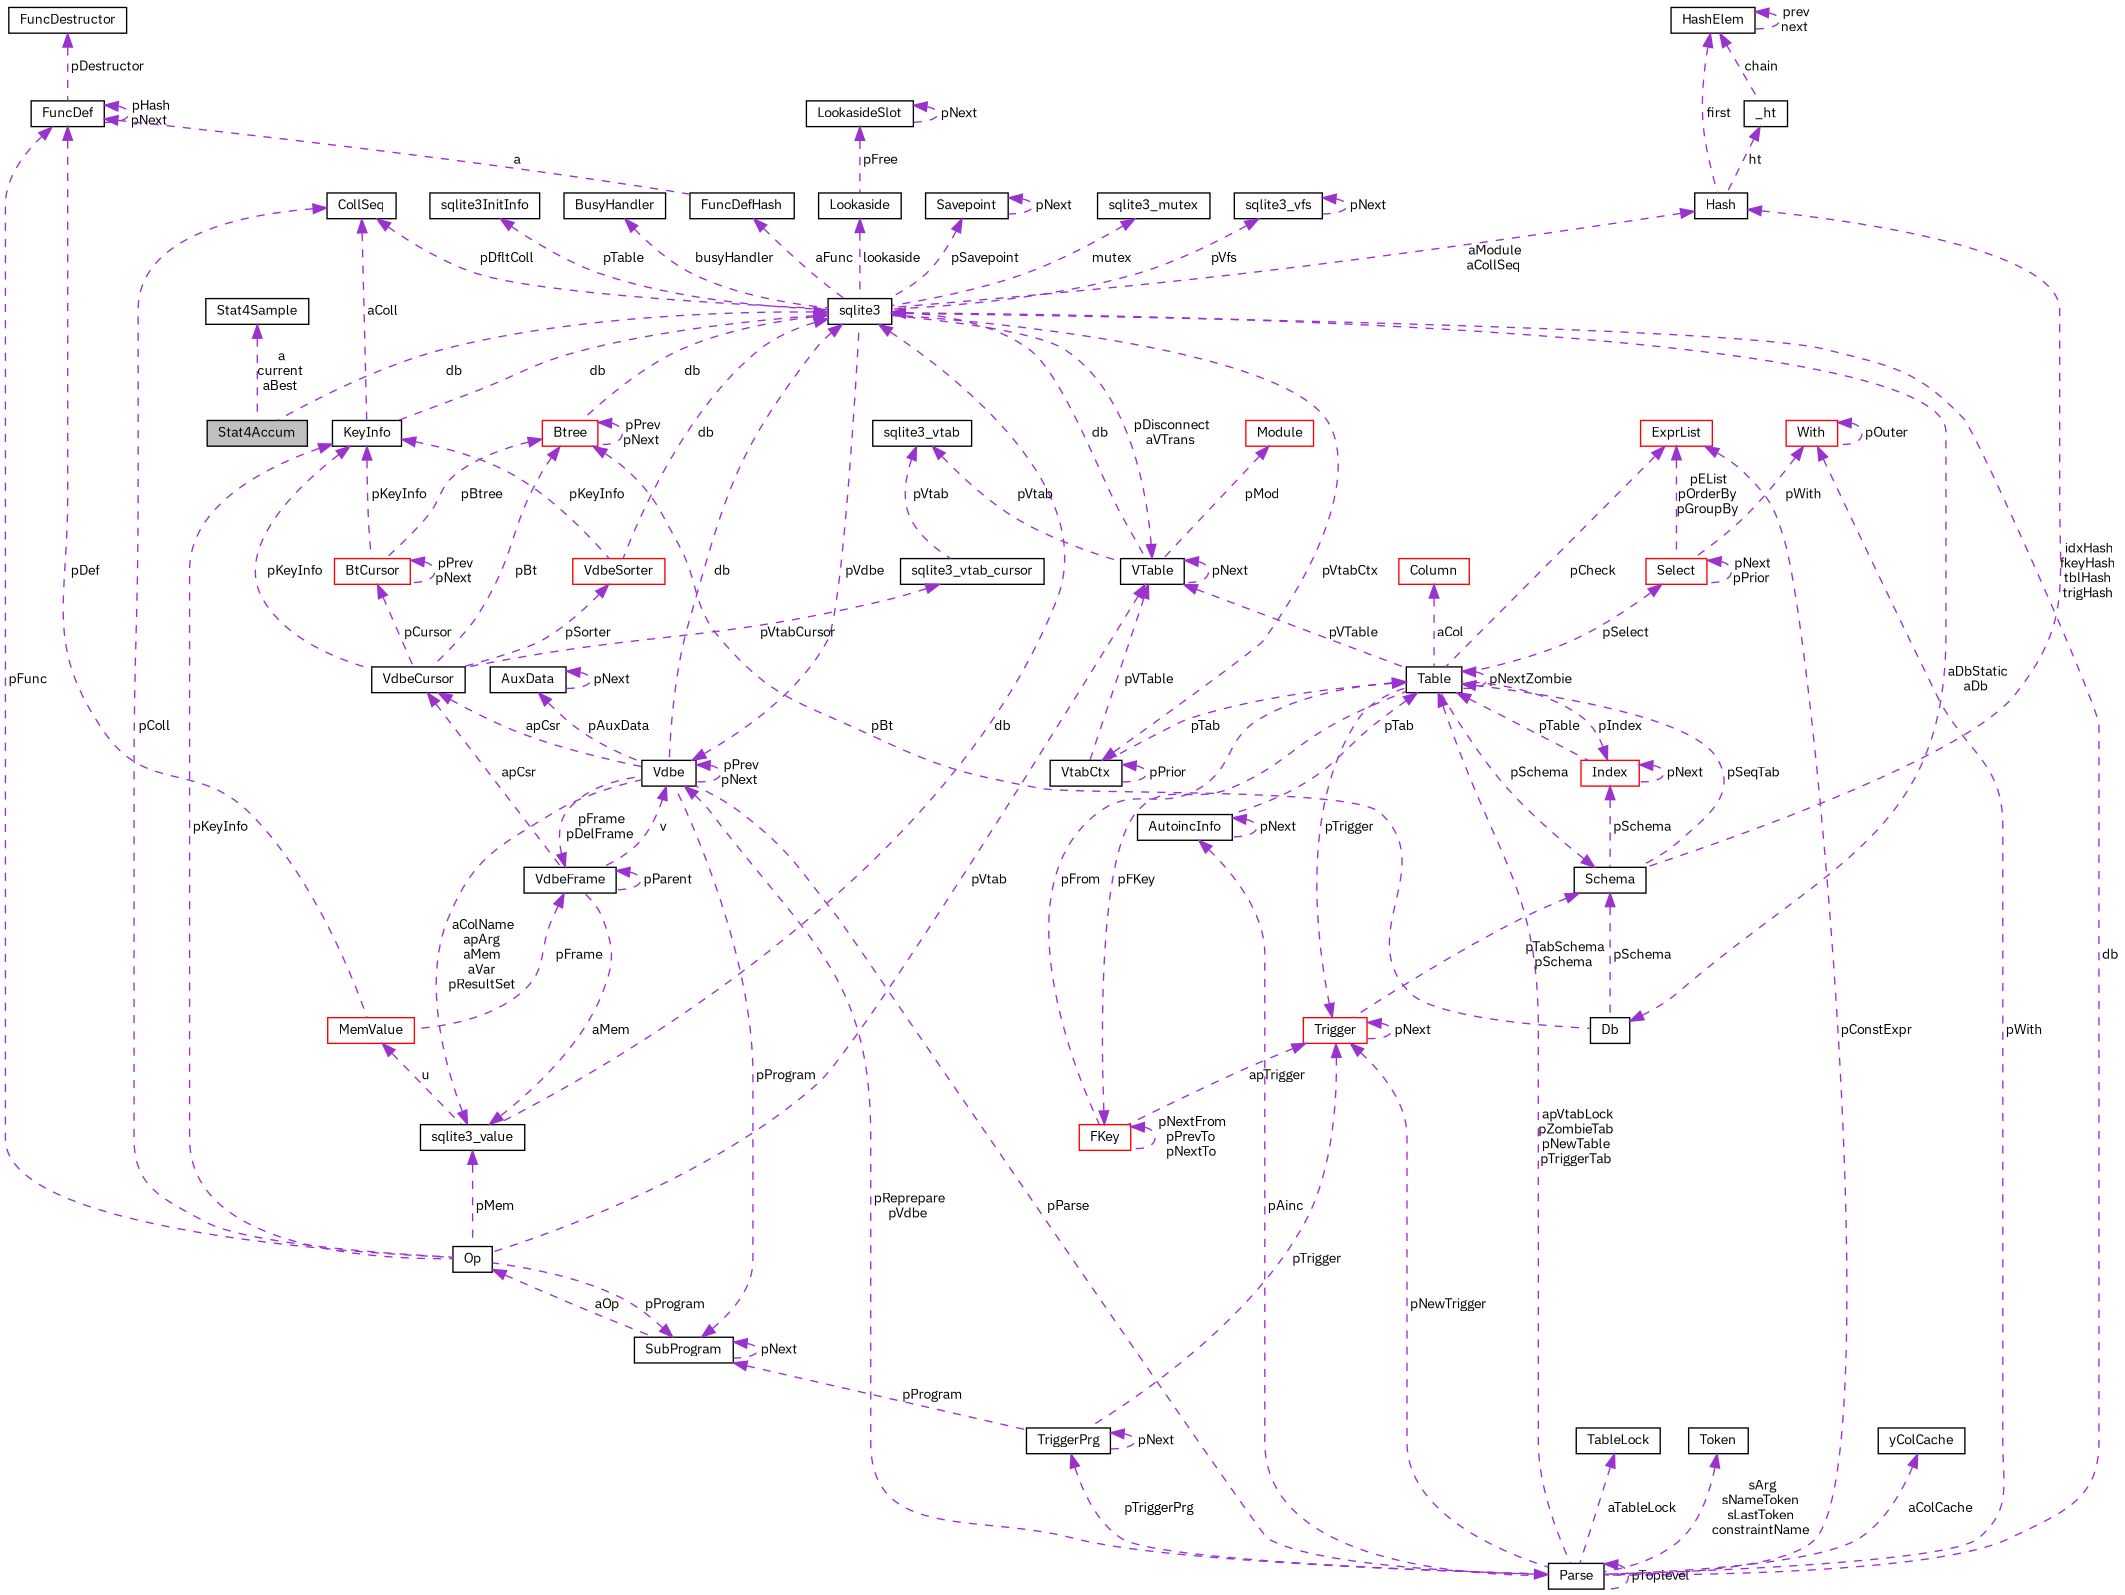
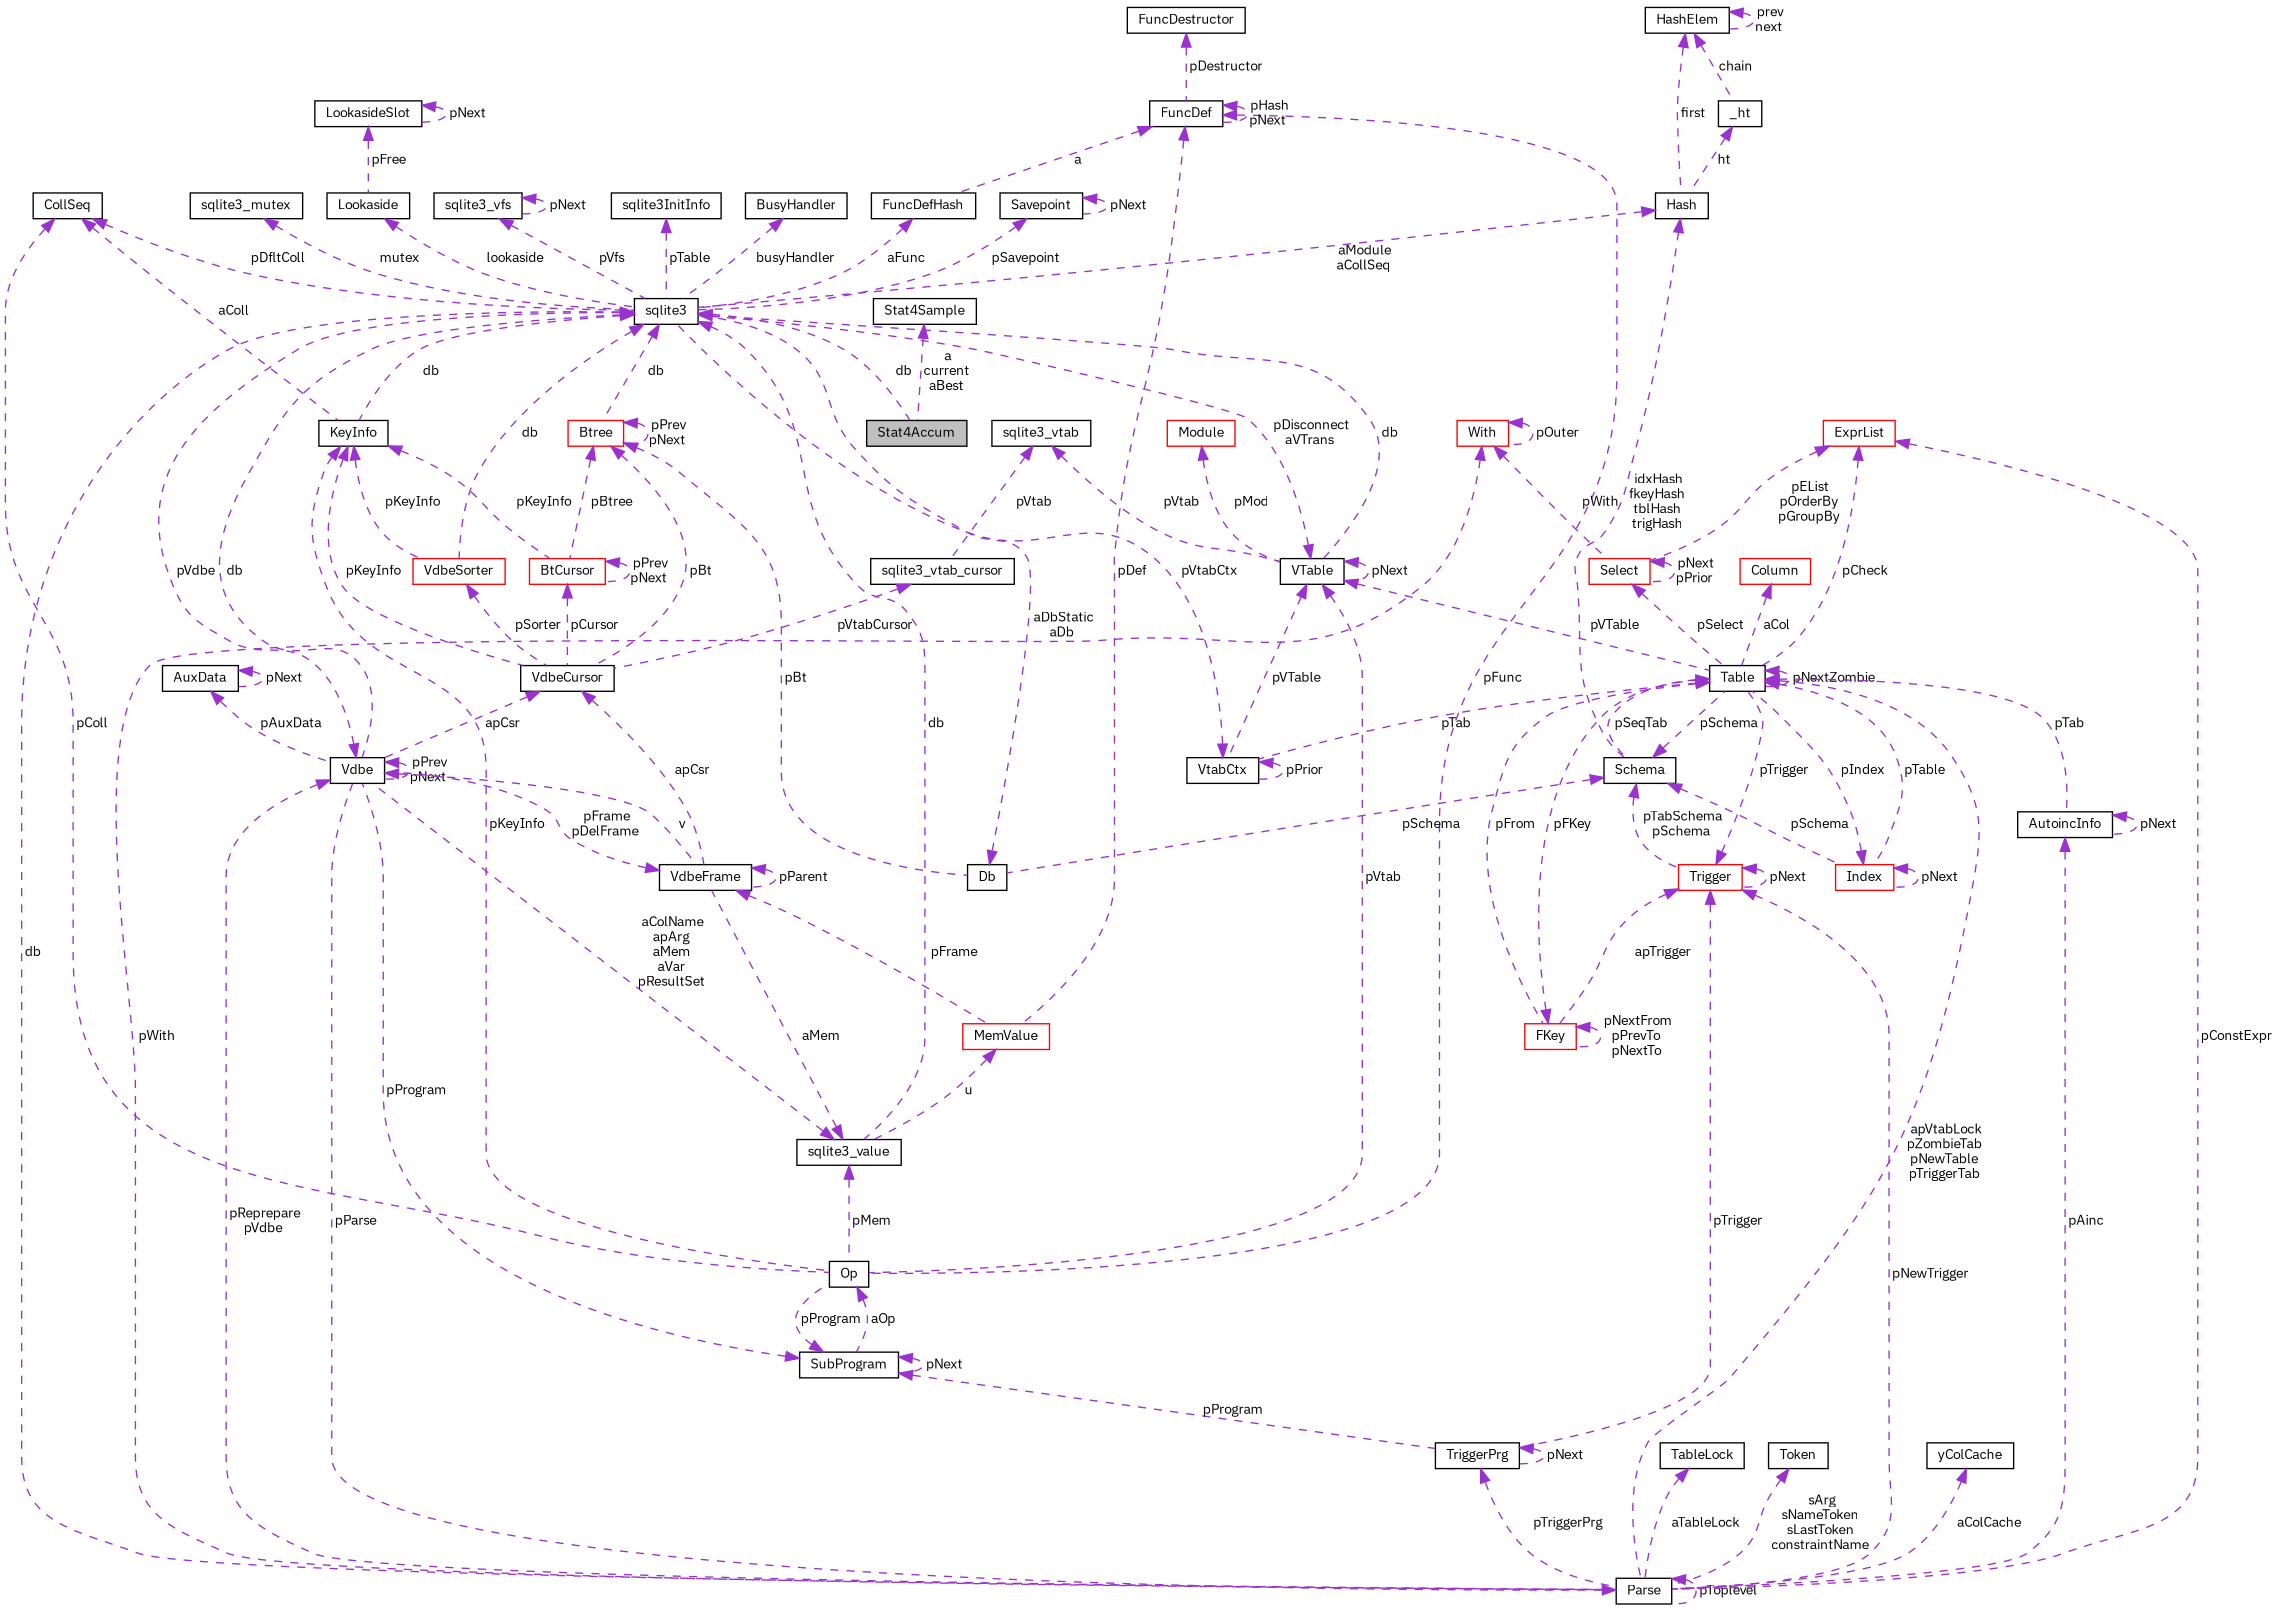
(1610, 833) -> (1760, 826)
